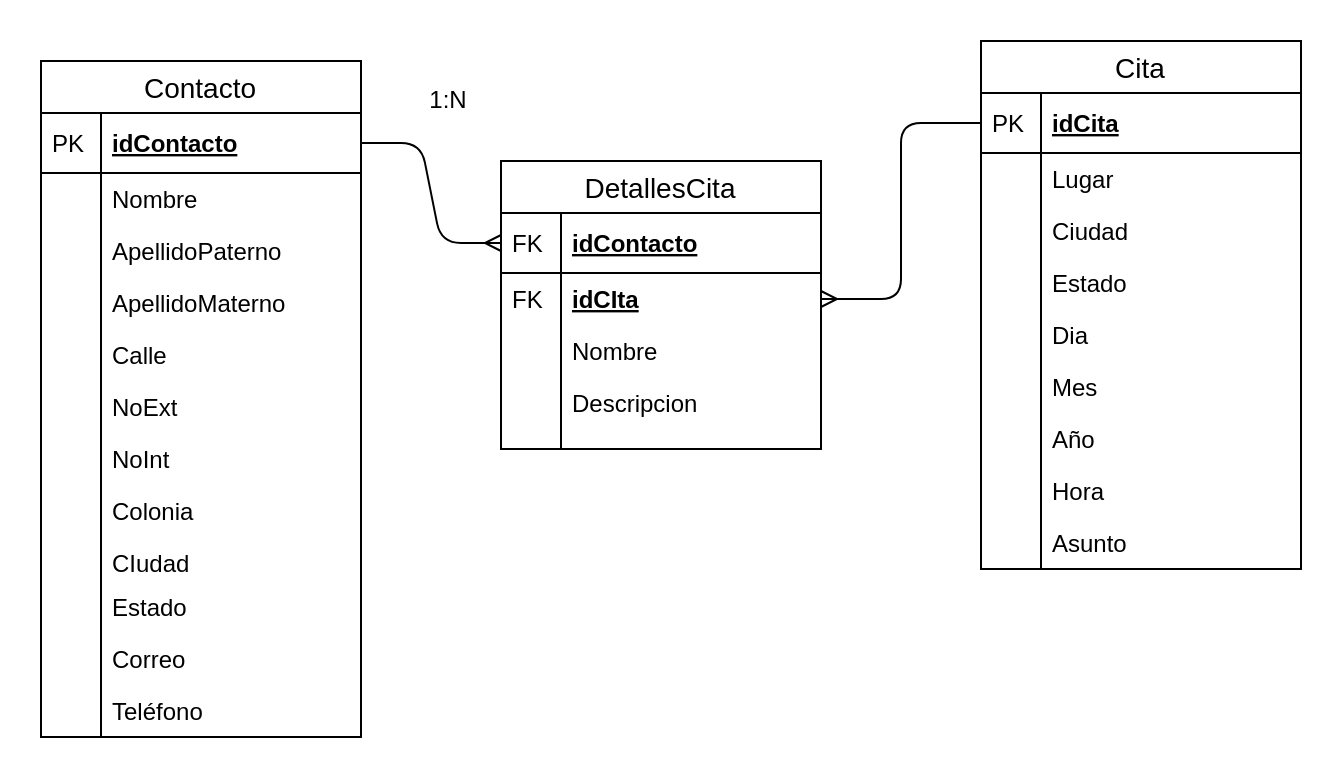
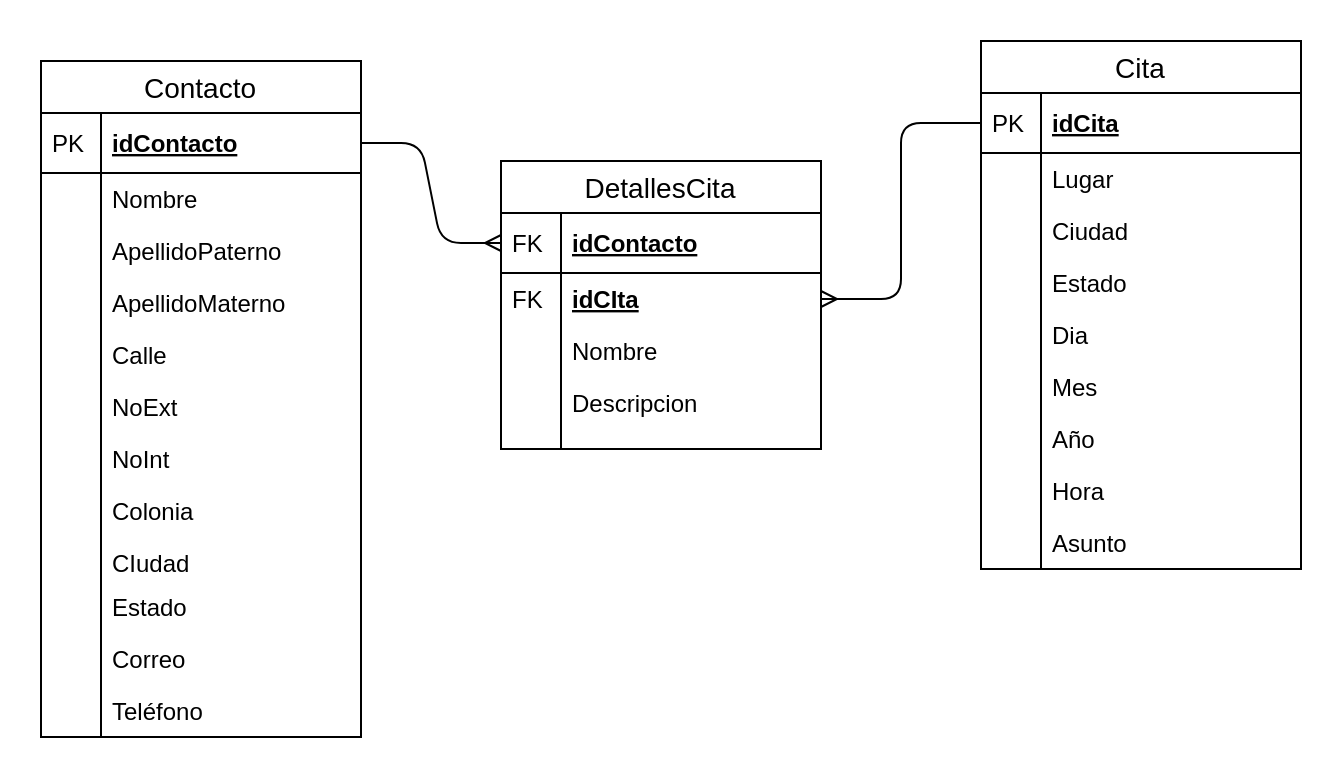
(449, 101) -> none
